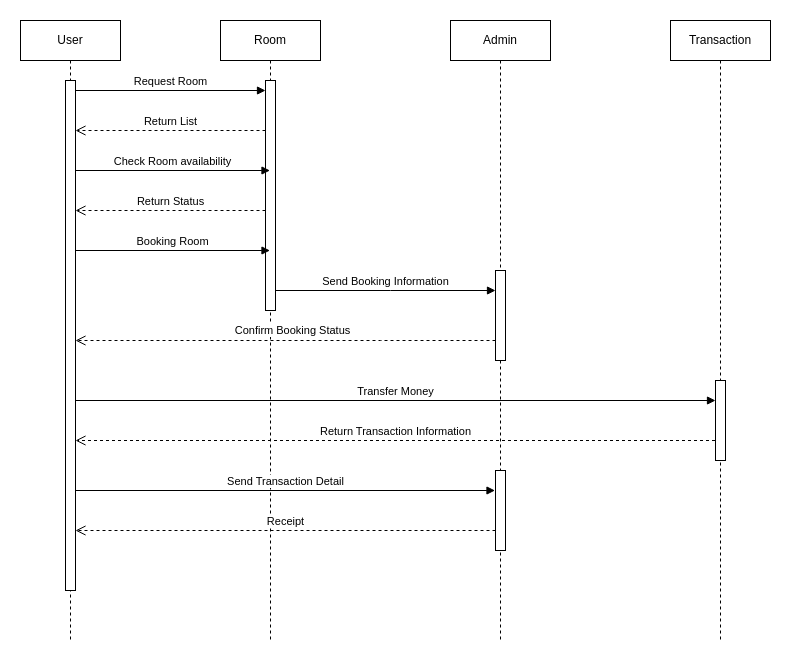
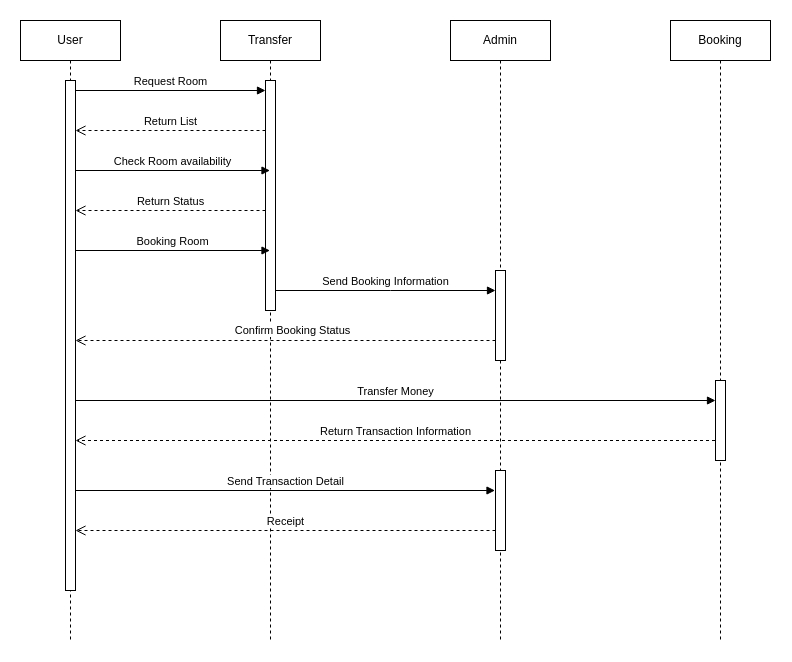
(271, 41) -> (271, 41)
(721, 41) -> (721, 41)
